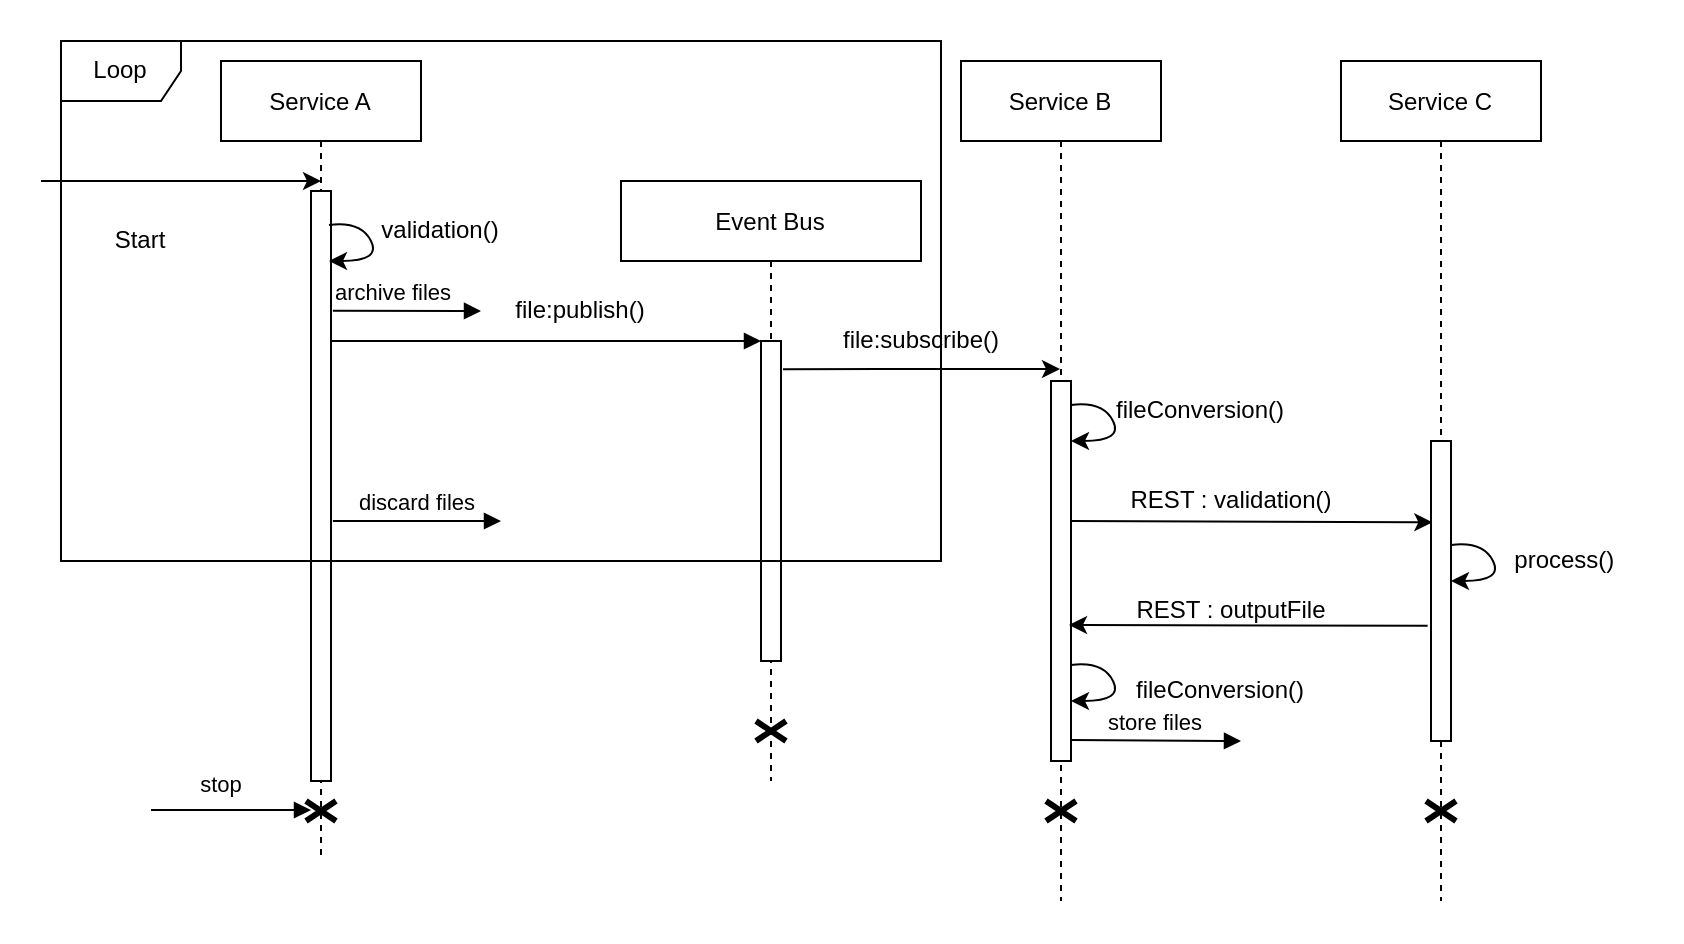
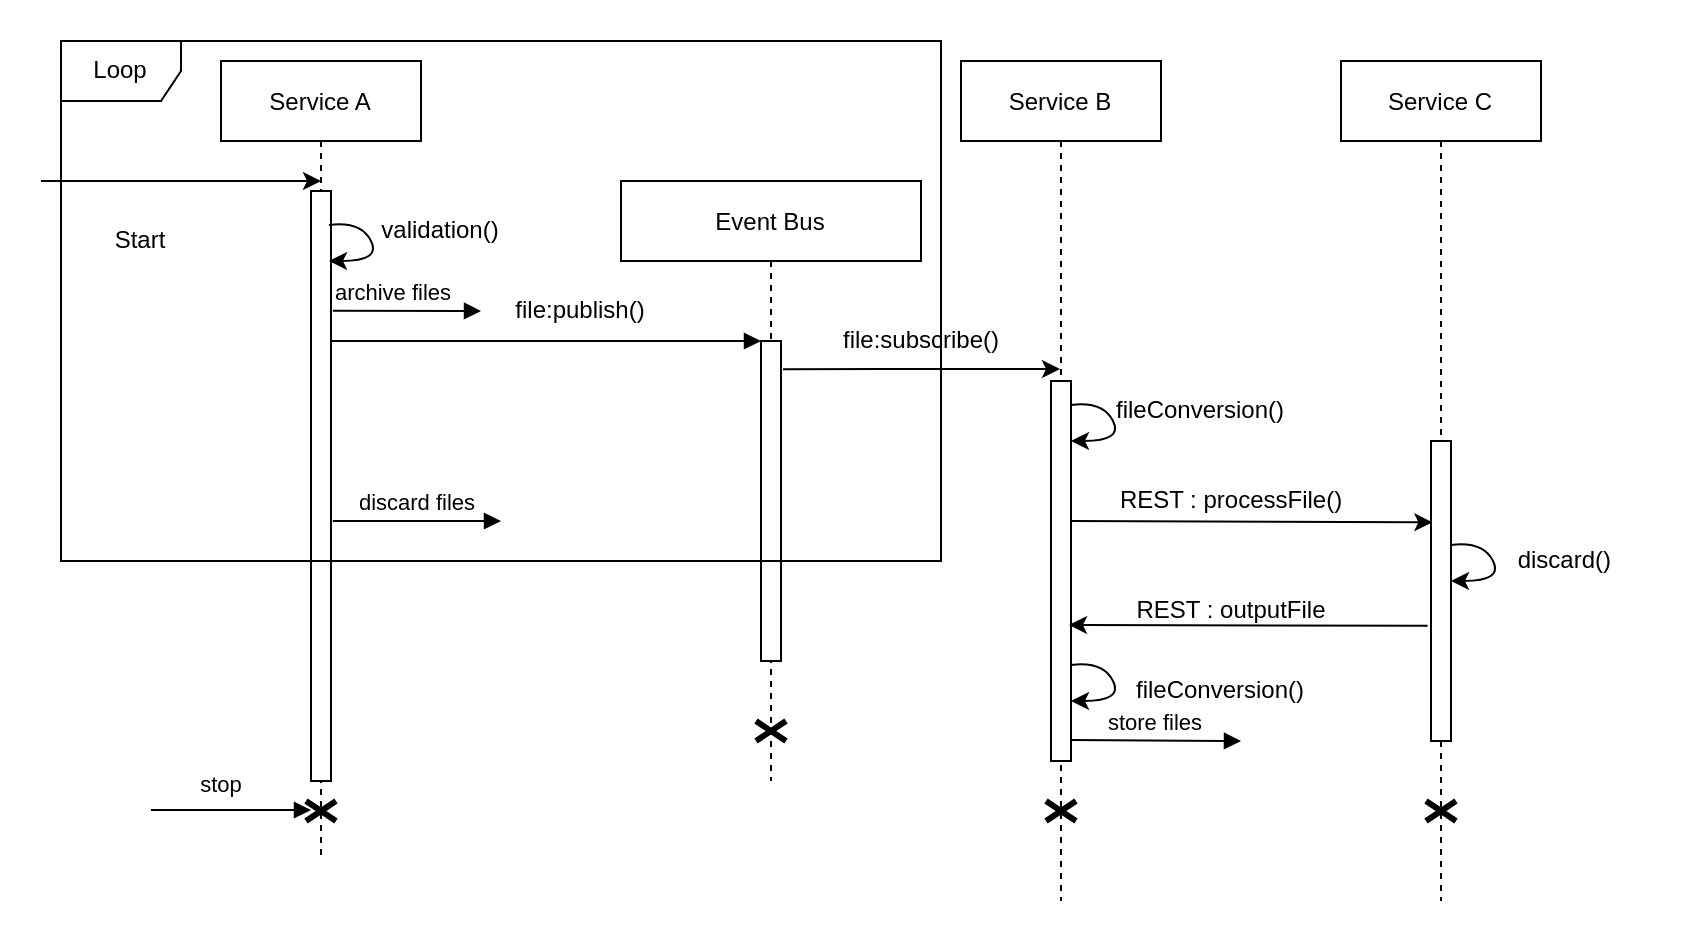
(1232, 501) -> (1232, 501)
(1542, 561) -> (1542, 561)
